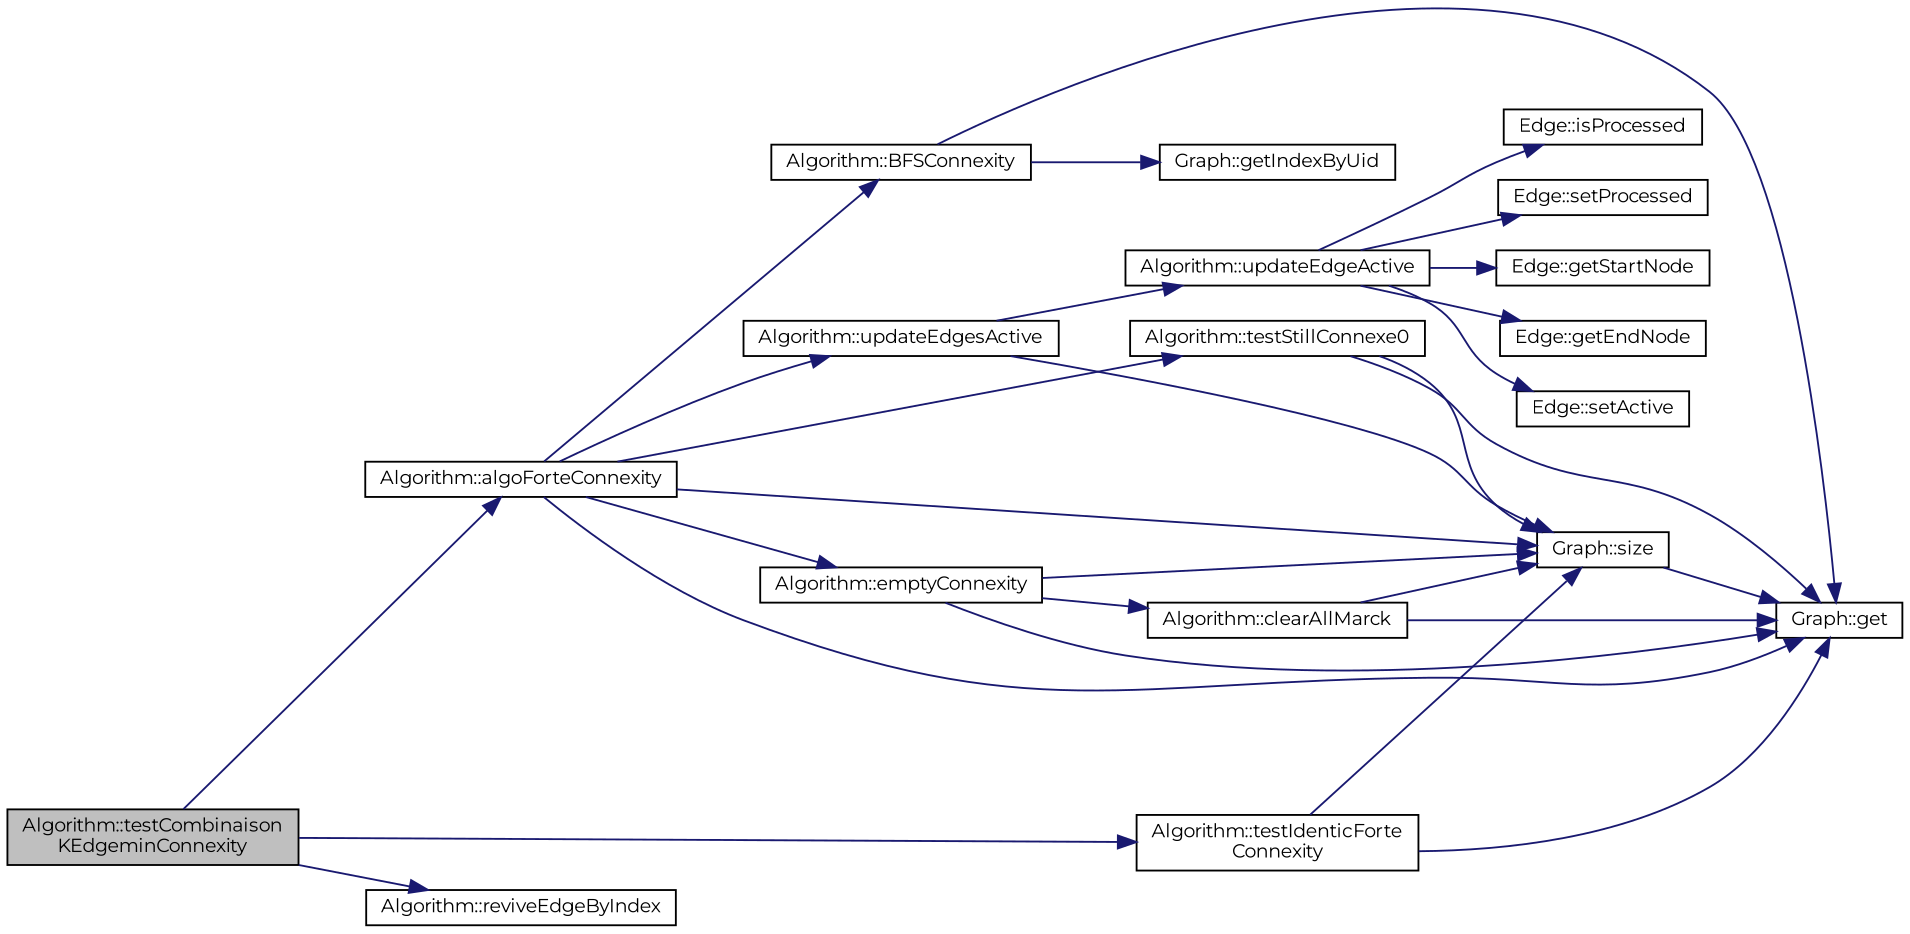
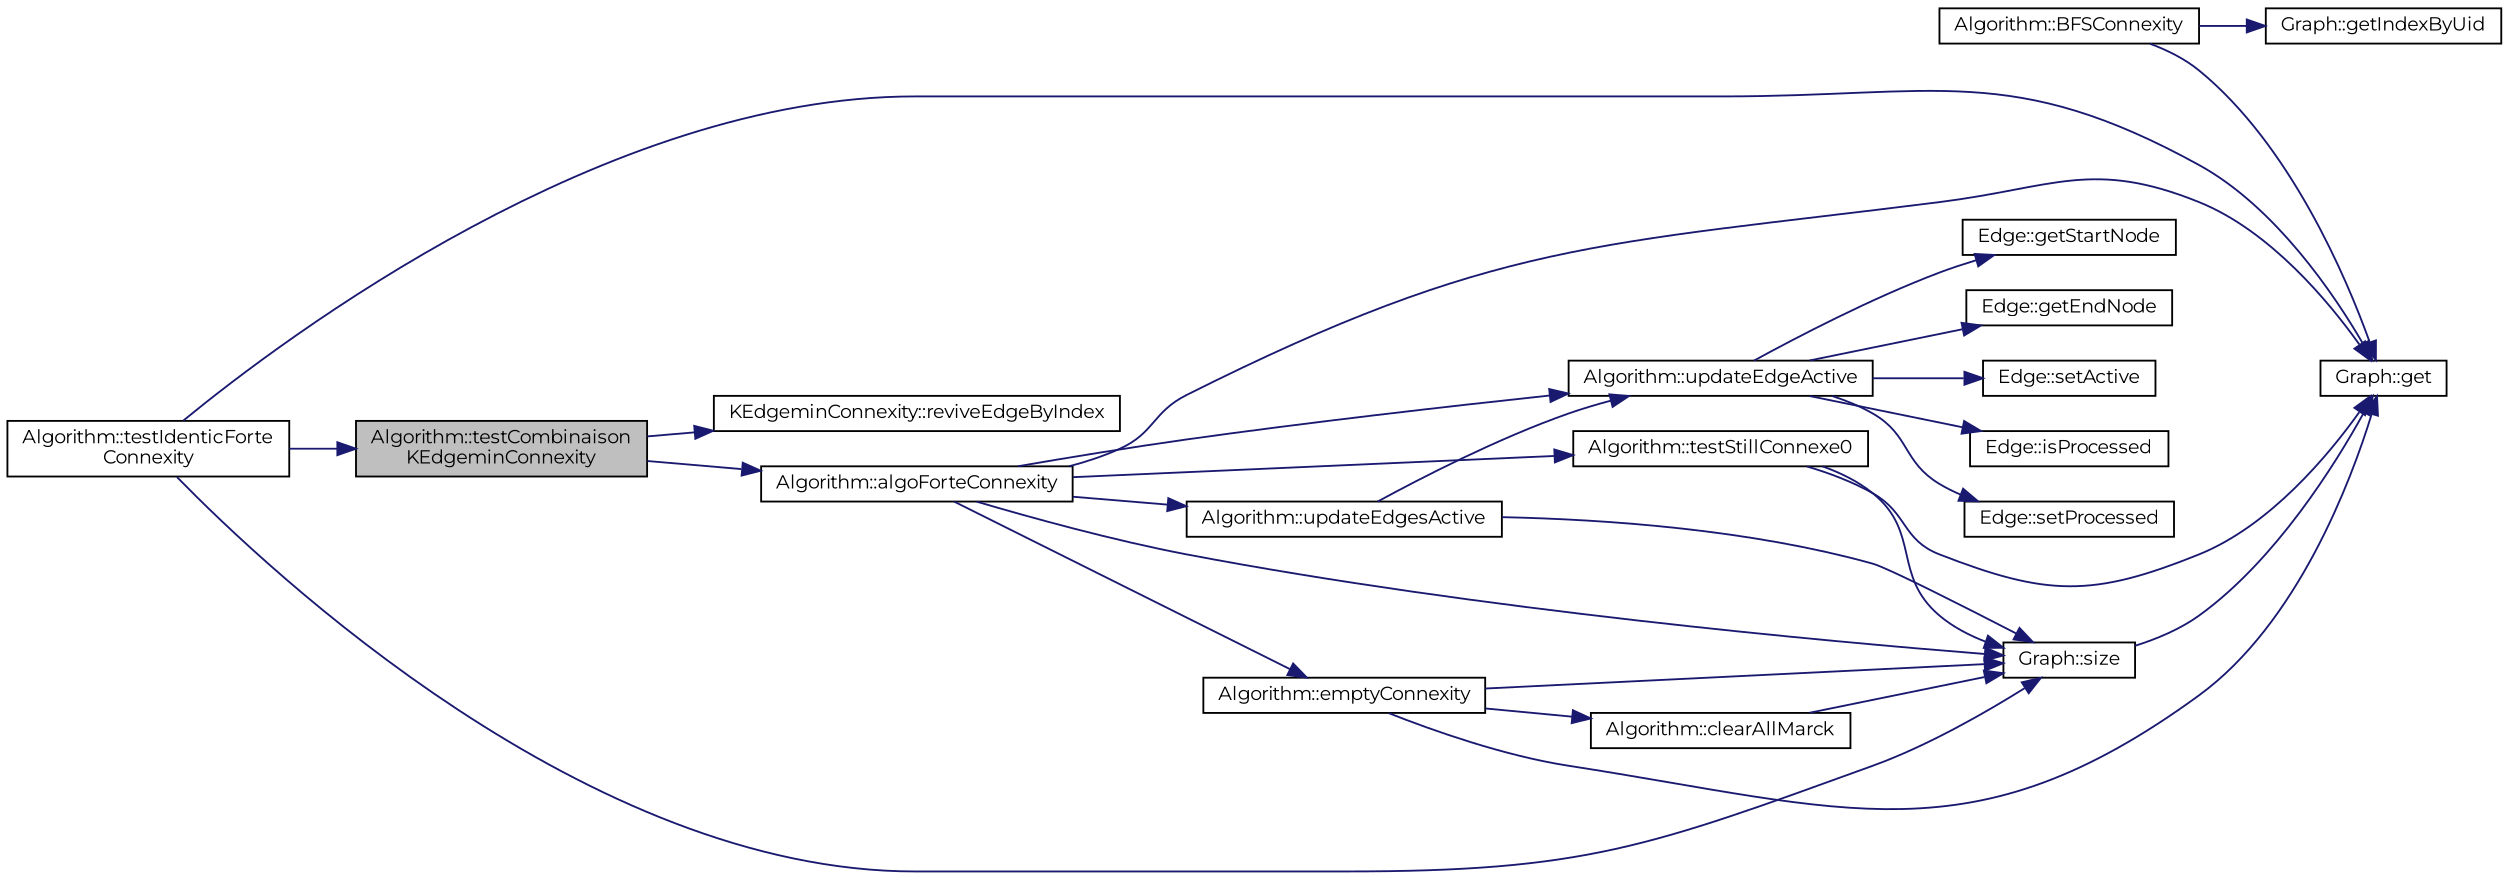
(704, 327) -> (1283, 427)
(1583, 620) -> none
(708, 840) -> (313, 449)
(521, 908) -> (917, 413)
